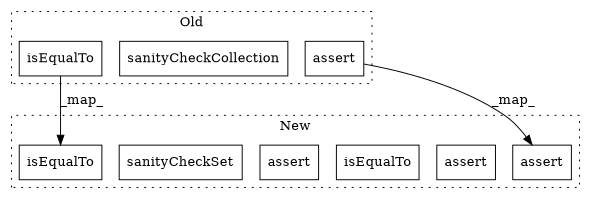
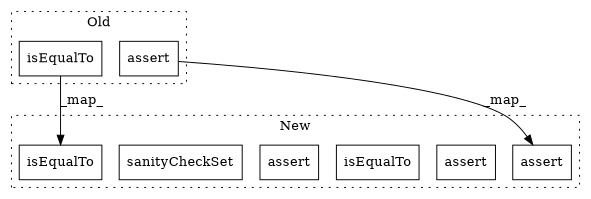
(204, 59) -> none
